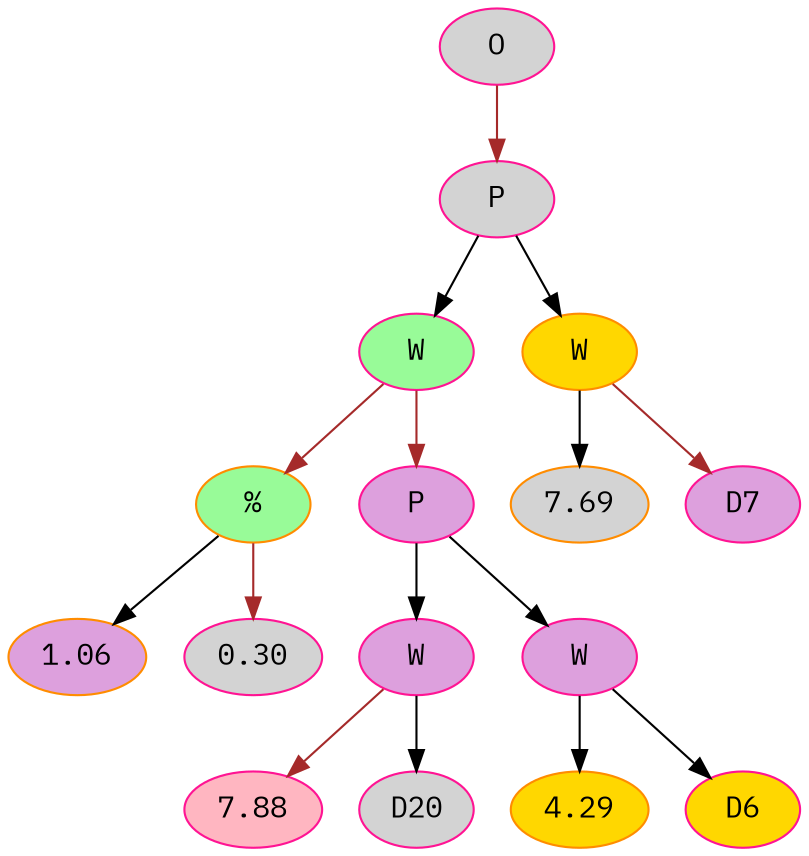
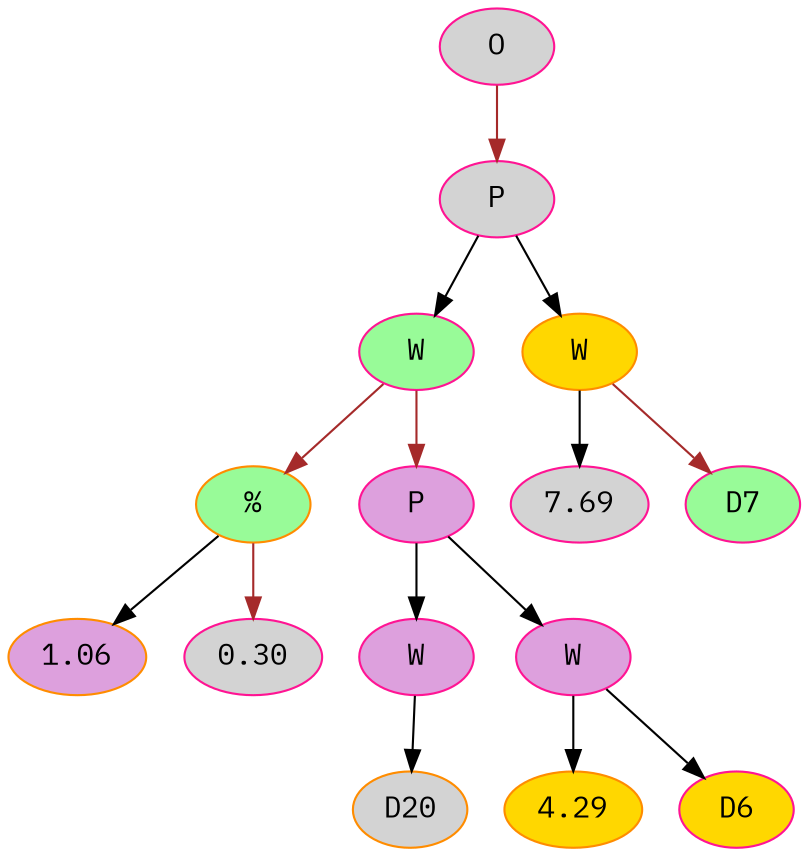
(580, 504) -> (580, 504)
(743, 504) -> (743, 504)
(253, 810) -> none
(416, 810) -> (410, 810)
